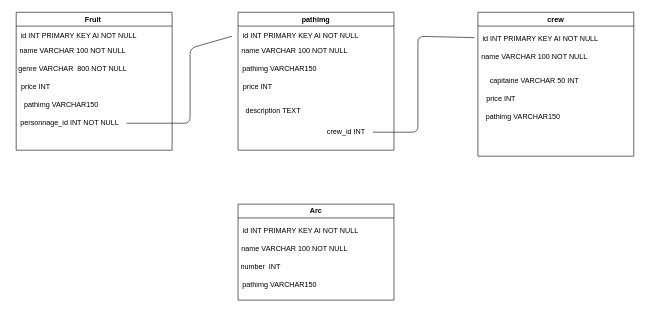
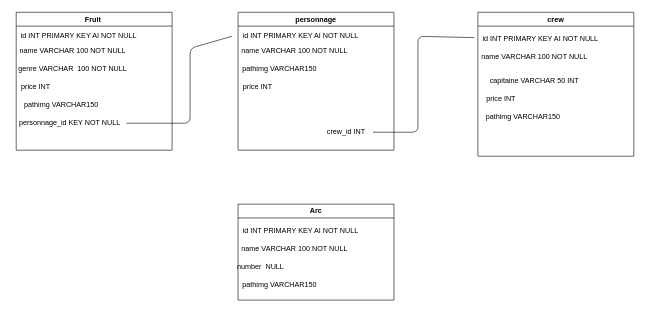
(316, 20) -> (316, 20)
(73, 69) -> (73, 69)
(274, 111) -> none
(70, 123) -> (70, 123)
(262, 267) -> (262, 267)
